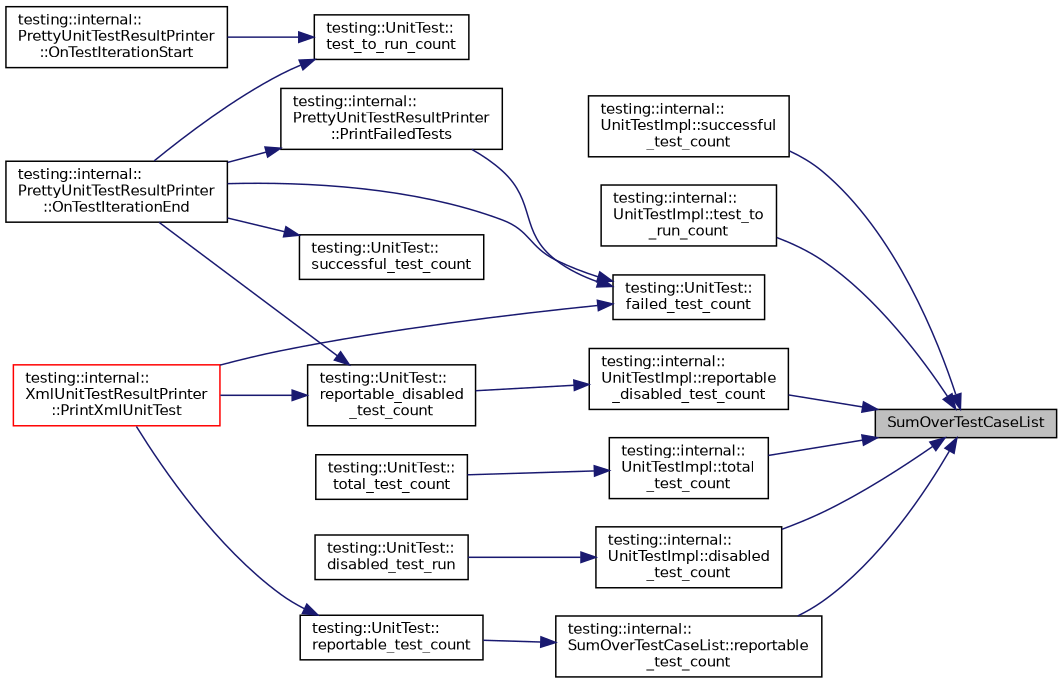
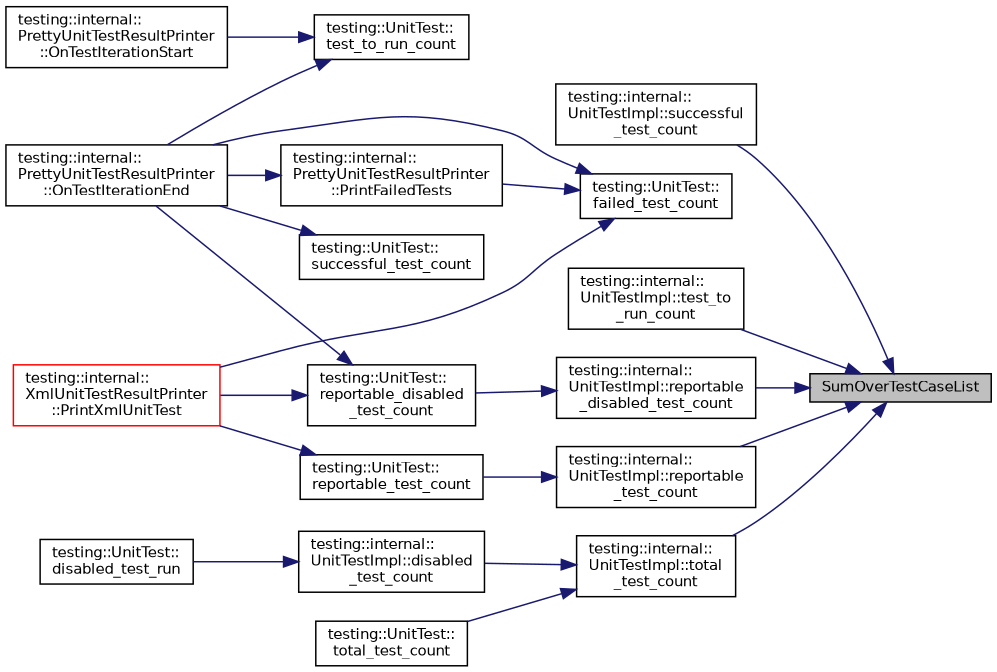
(860, 493) -> (523, 564)
(689, 646) -> (656, 477)
